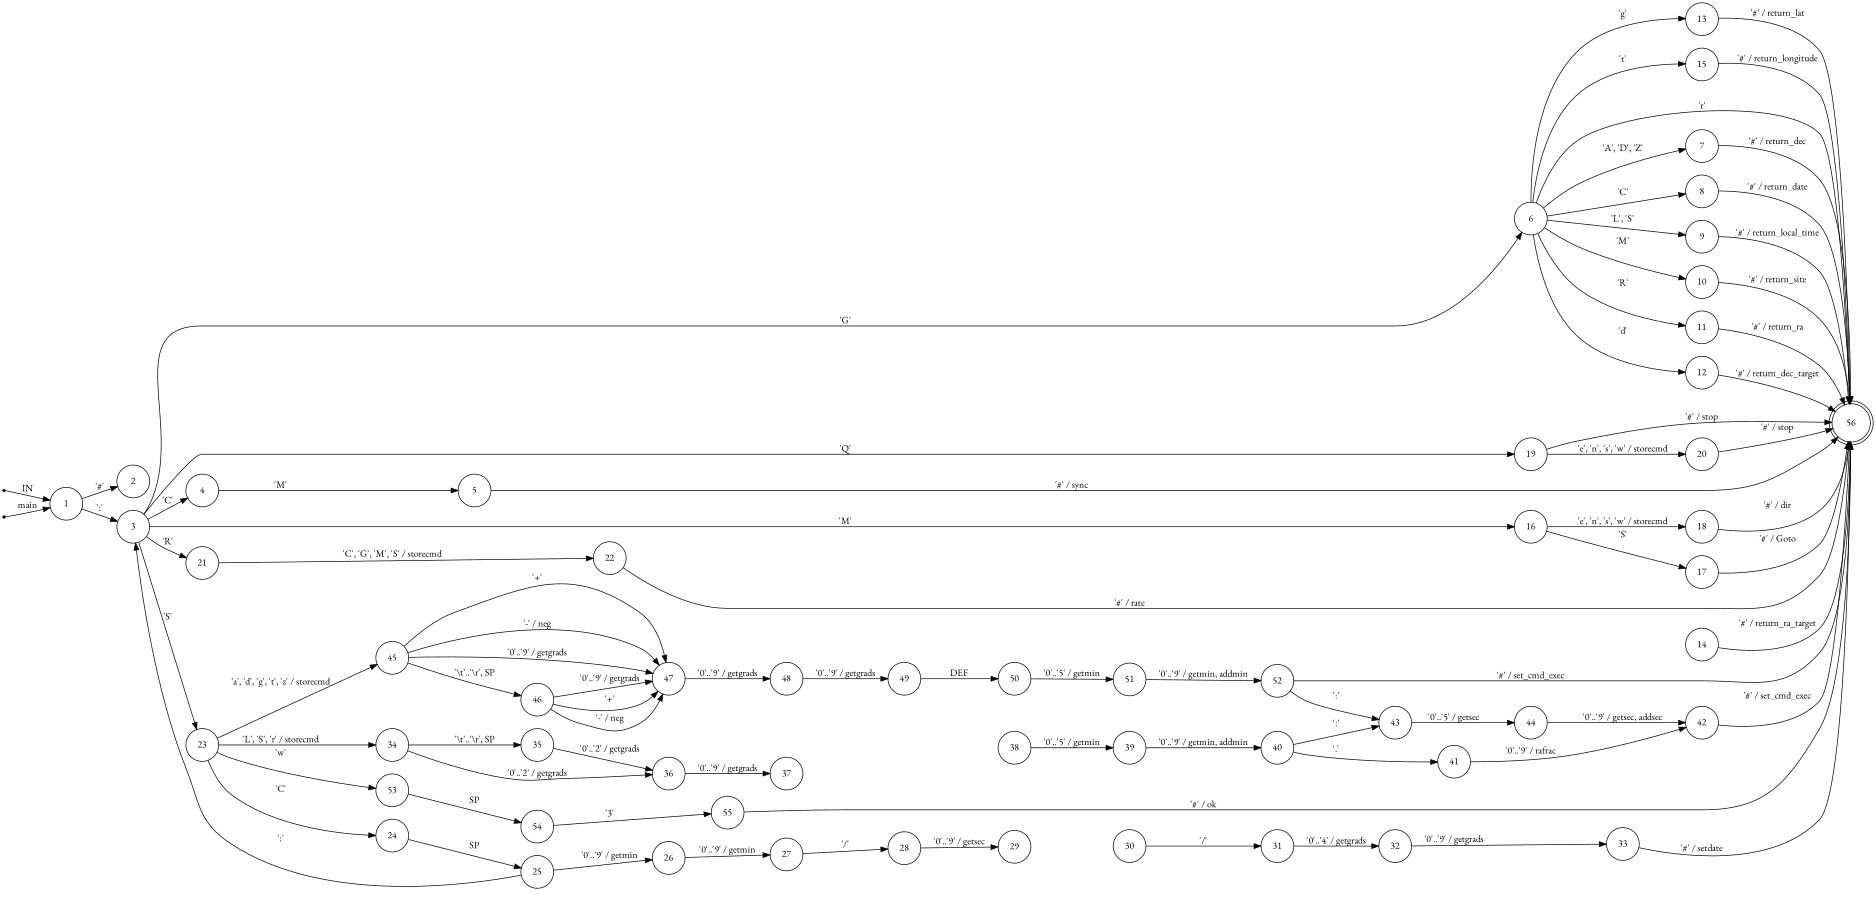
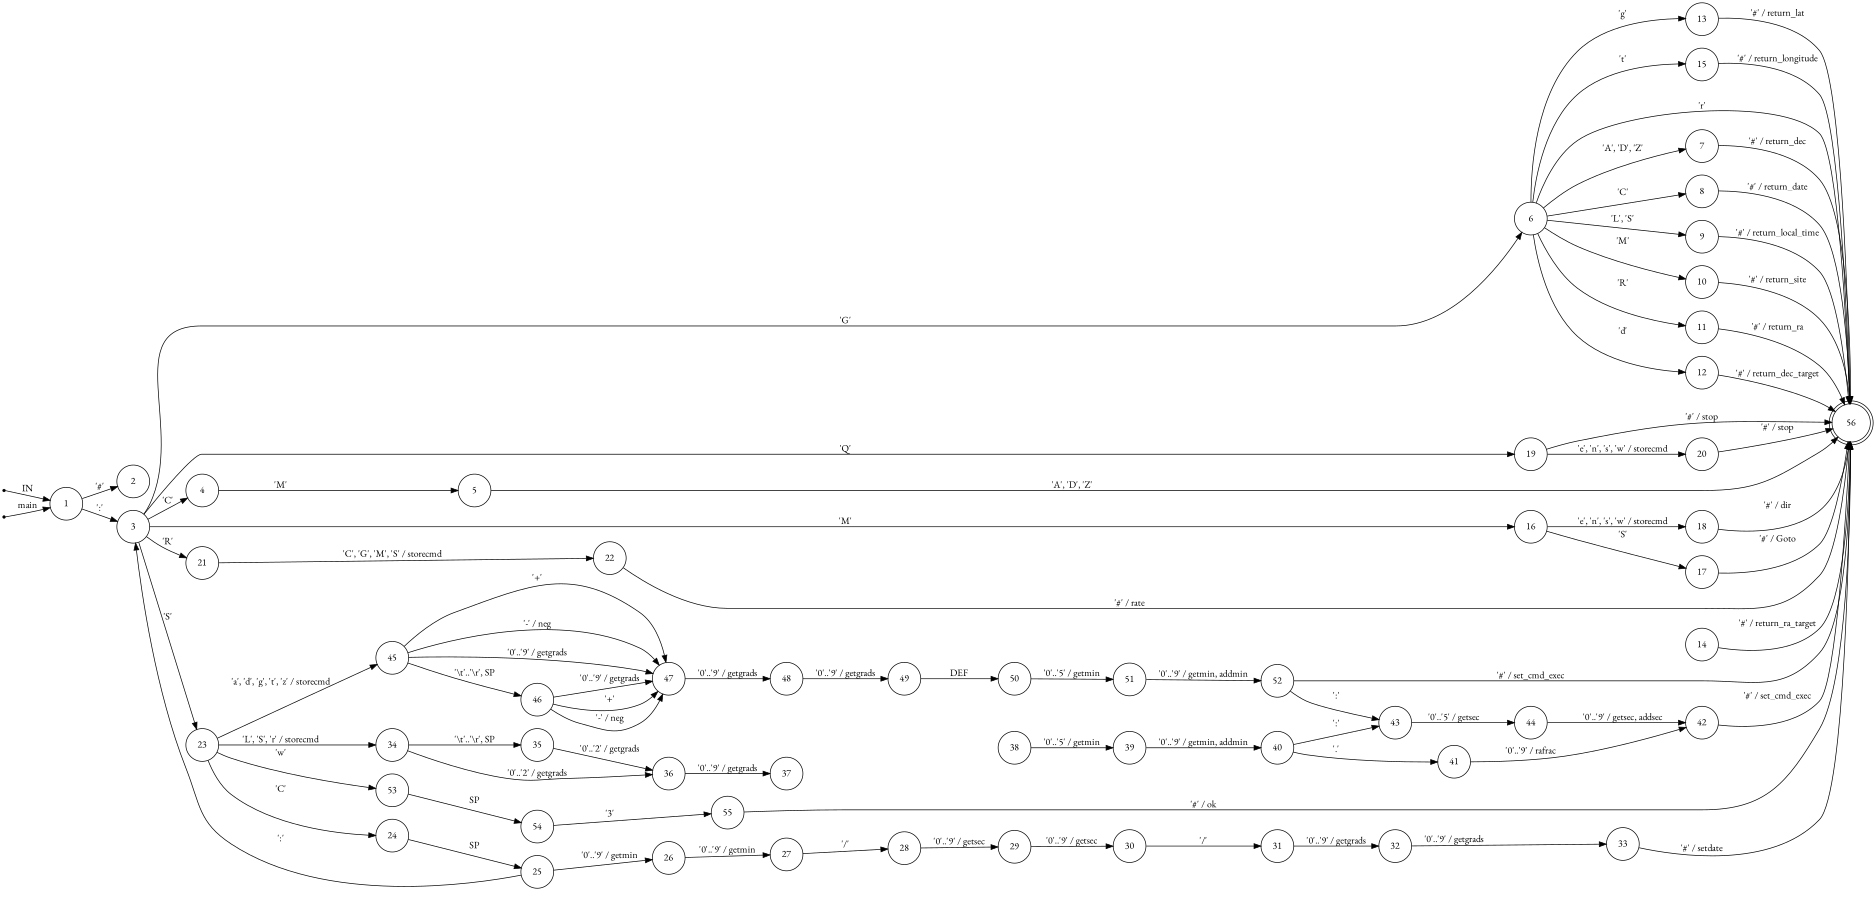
(1072, 485) -> (1072, 485)
(1336, 841) -> (1336, 841)
none -> (1068, 846)
